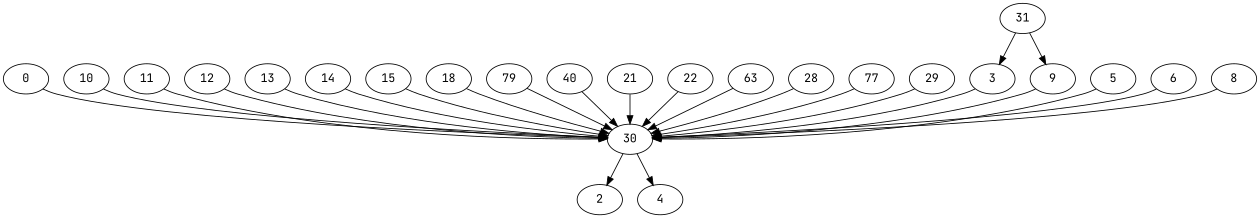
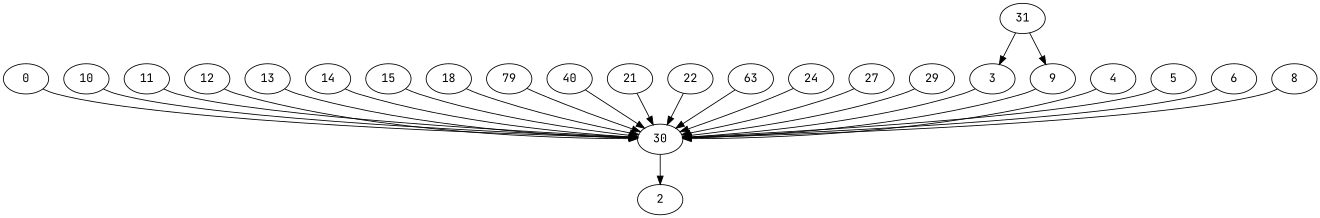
(811, 79) -> (811, 79)
(872, 79) -> (872, 79)
(643, 166) -> (896, 128)
